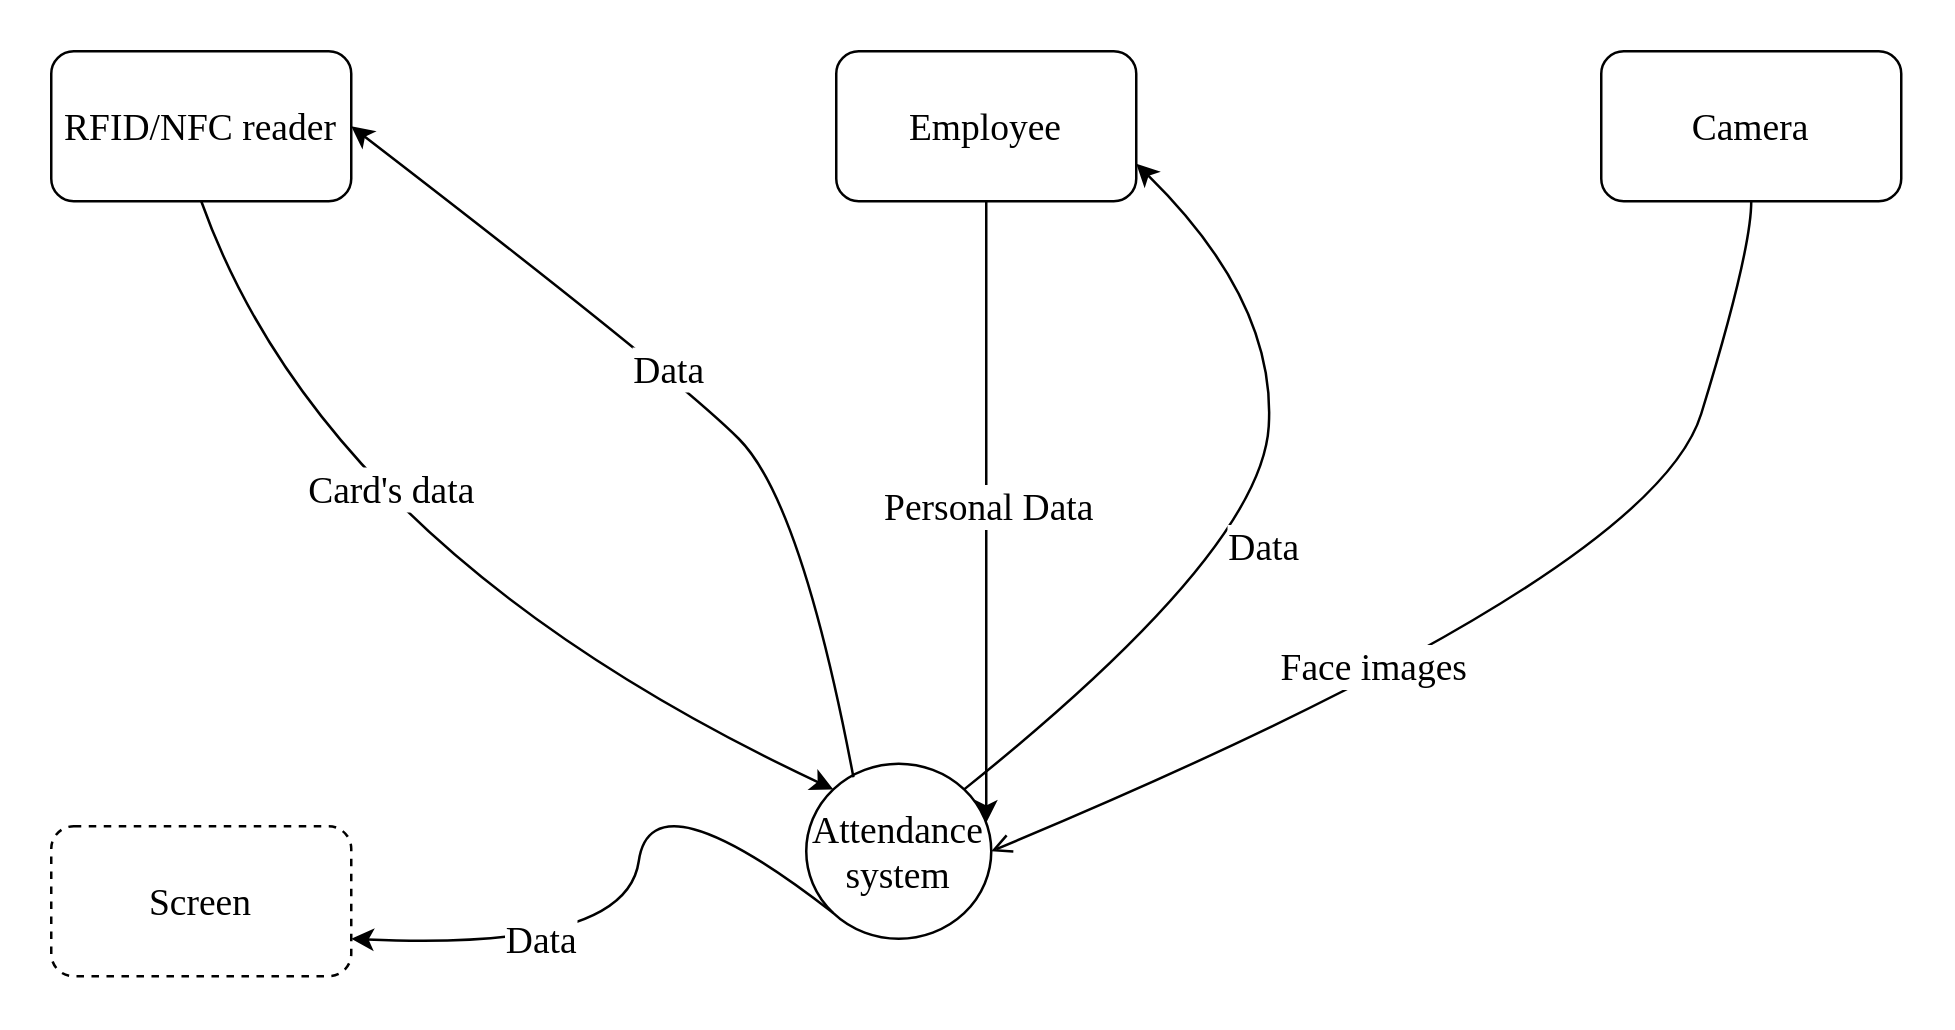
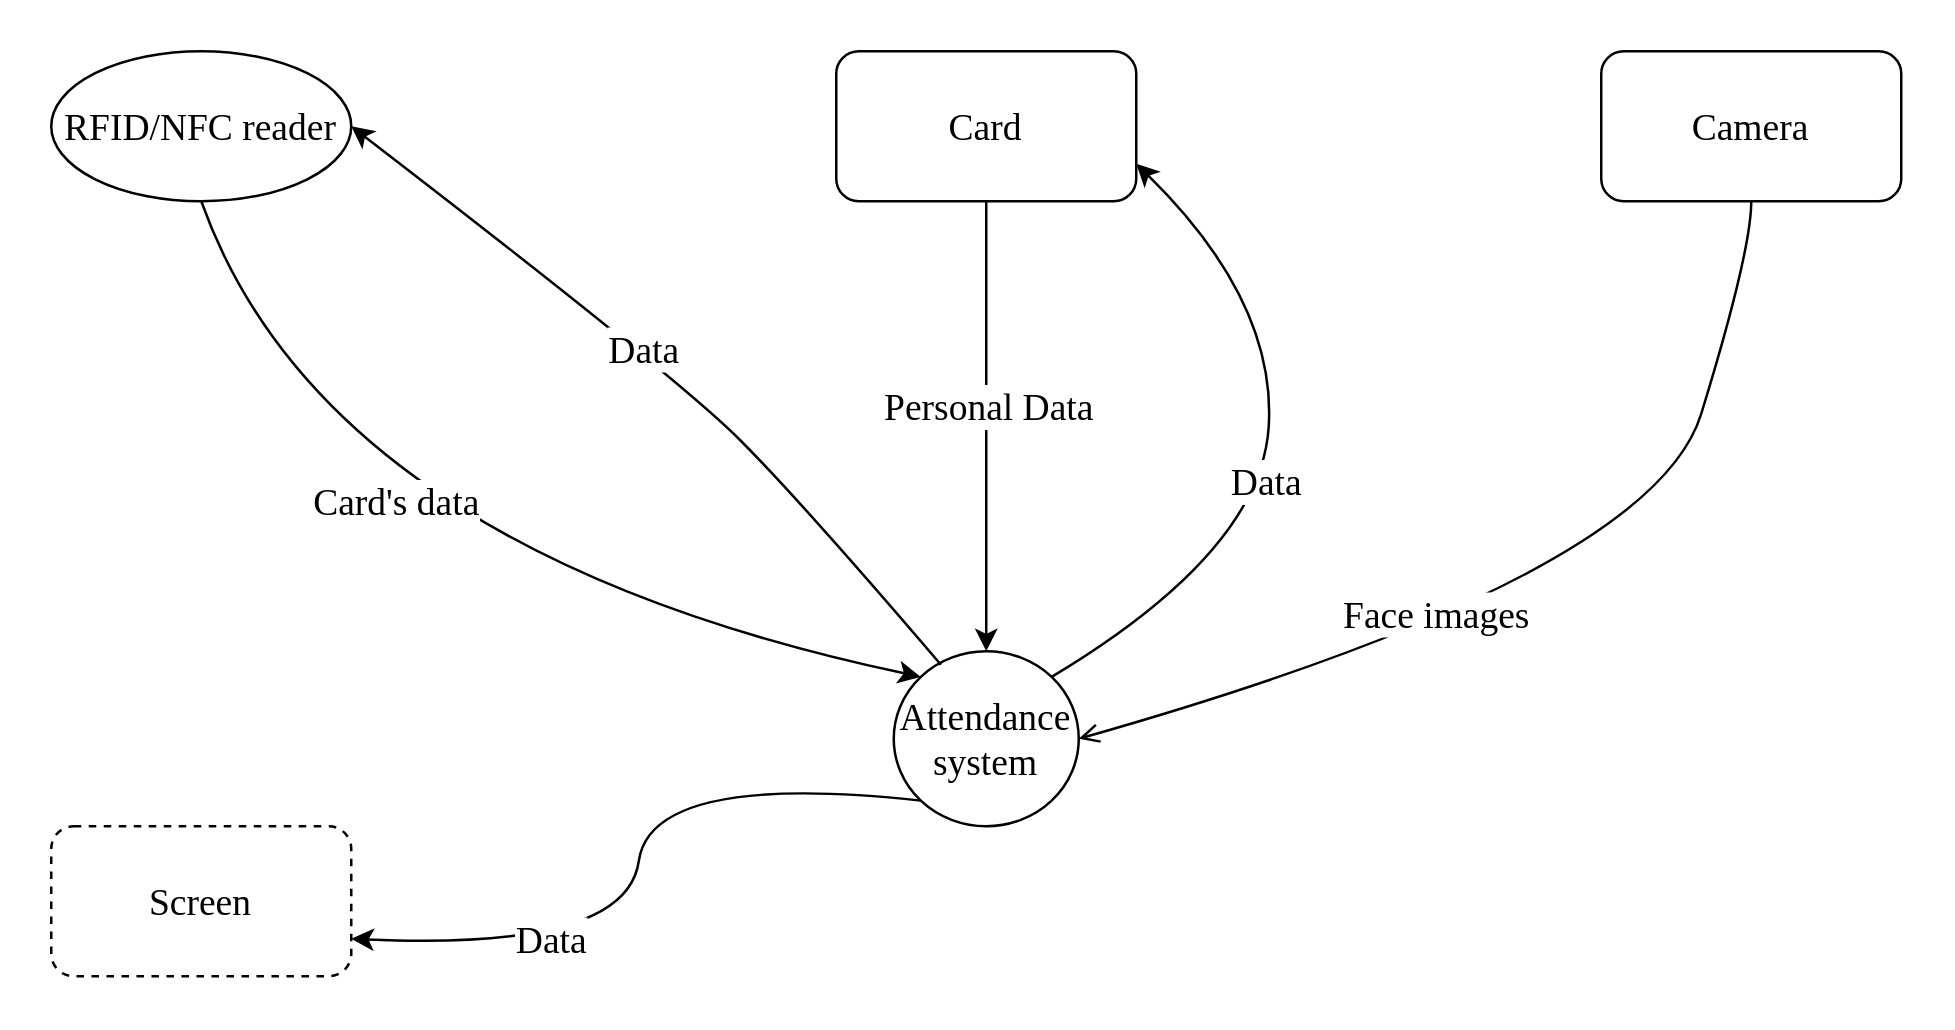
(201, 126) -> (201, 126)
(986, 126) -> (986, 126)
(899, 851) -> (986, 739)
